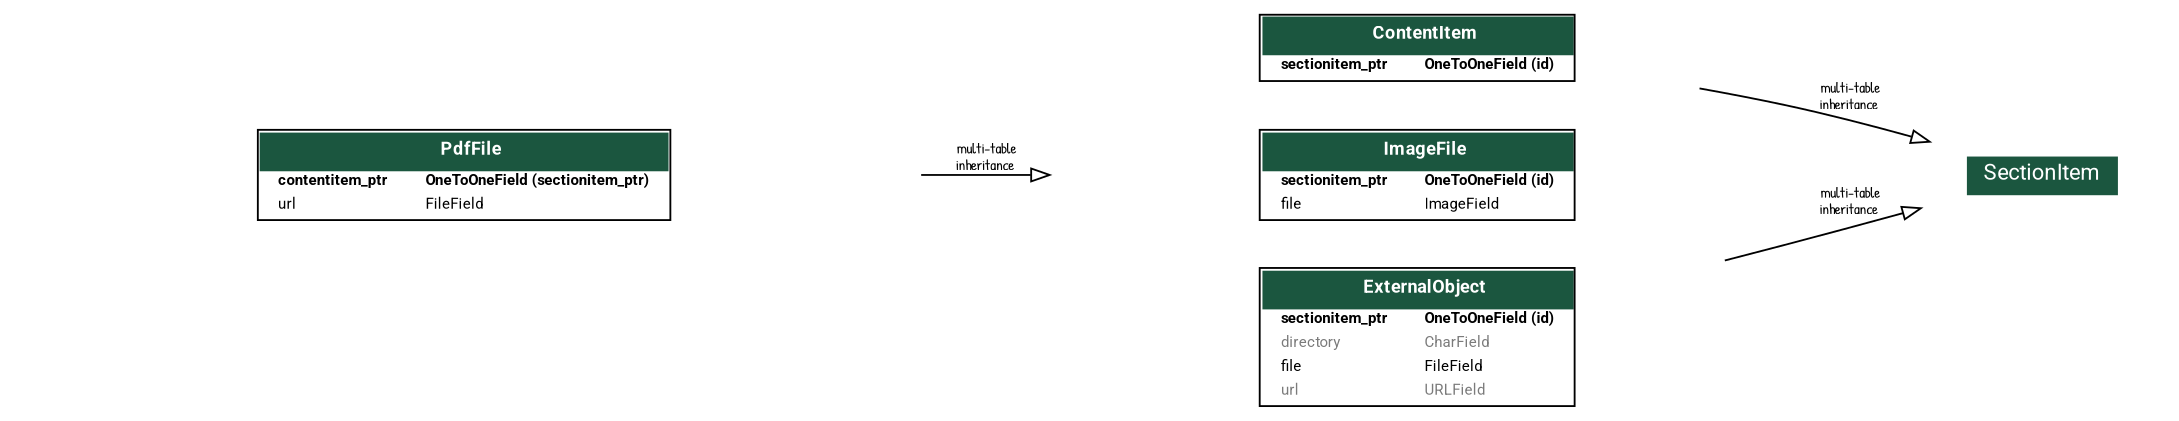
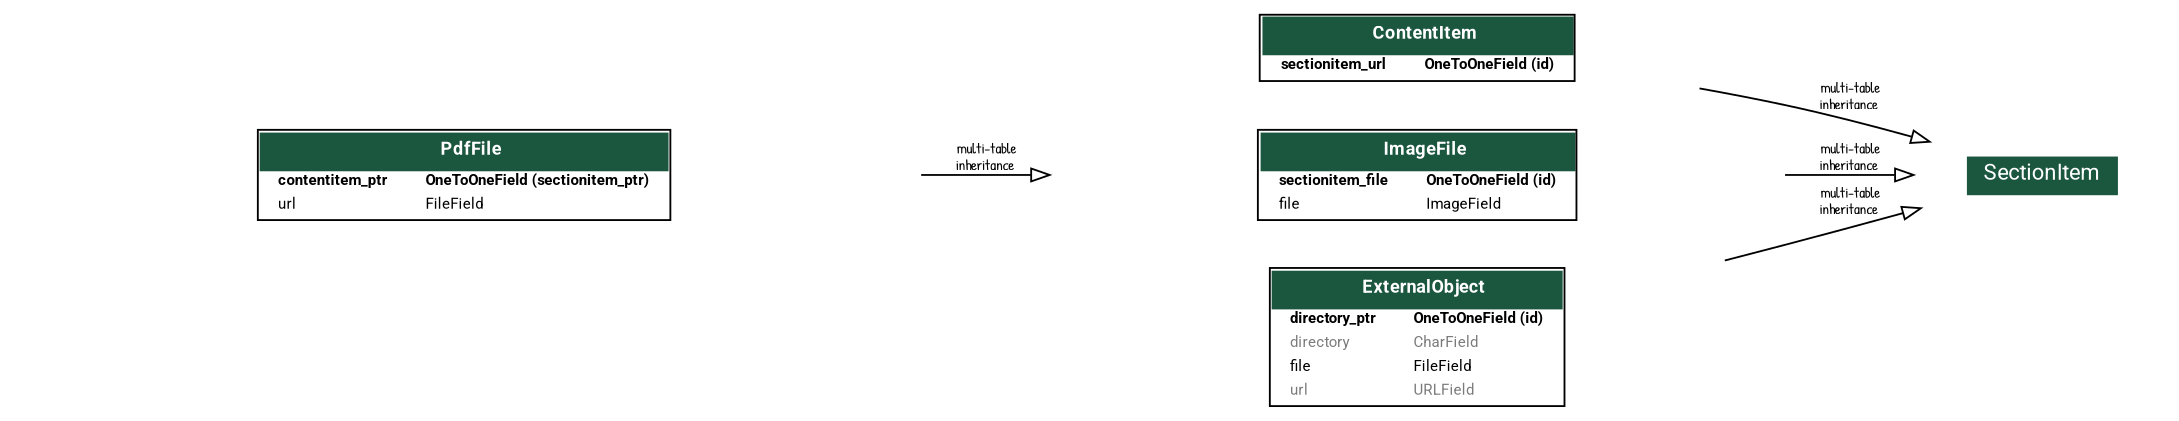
(1334, 64) -> (1334, 64)
none -> (1840, 175)
(1334, 180) -> (1334, 180)
(1334, 319) -> (1333, 319)
